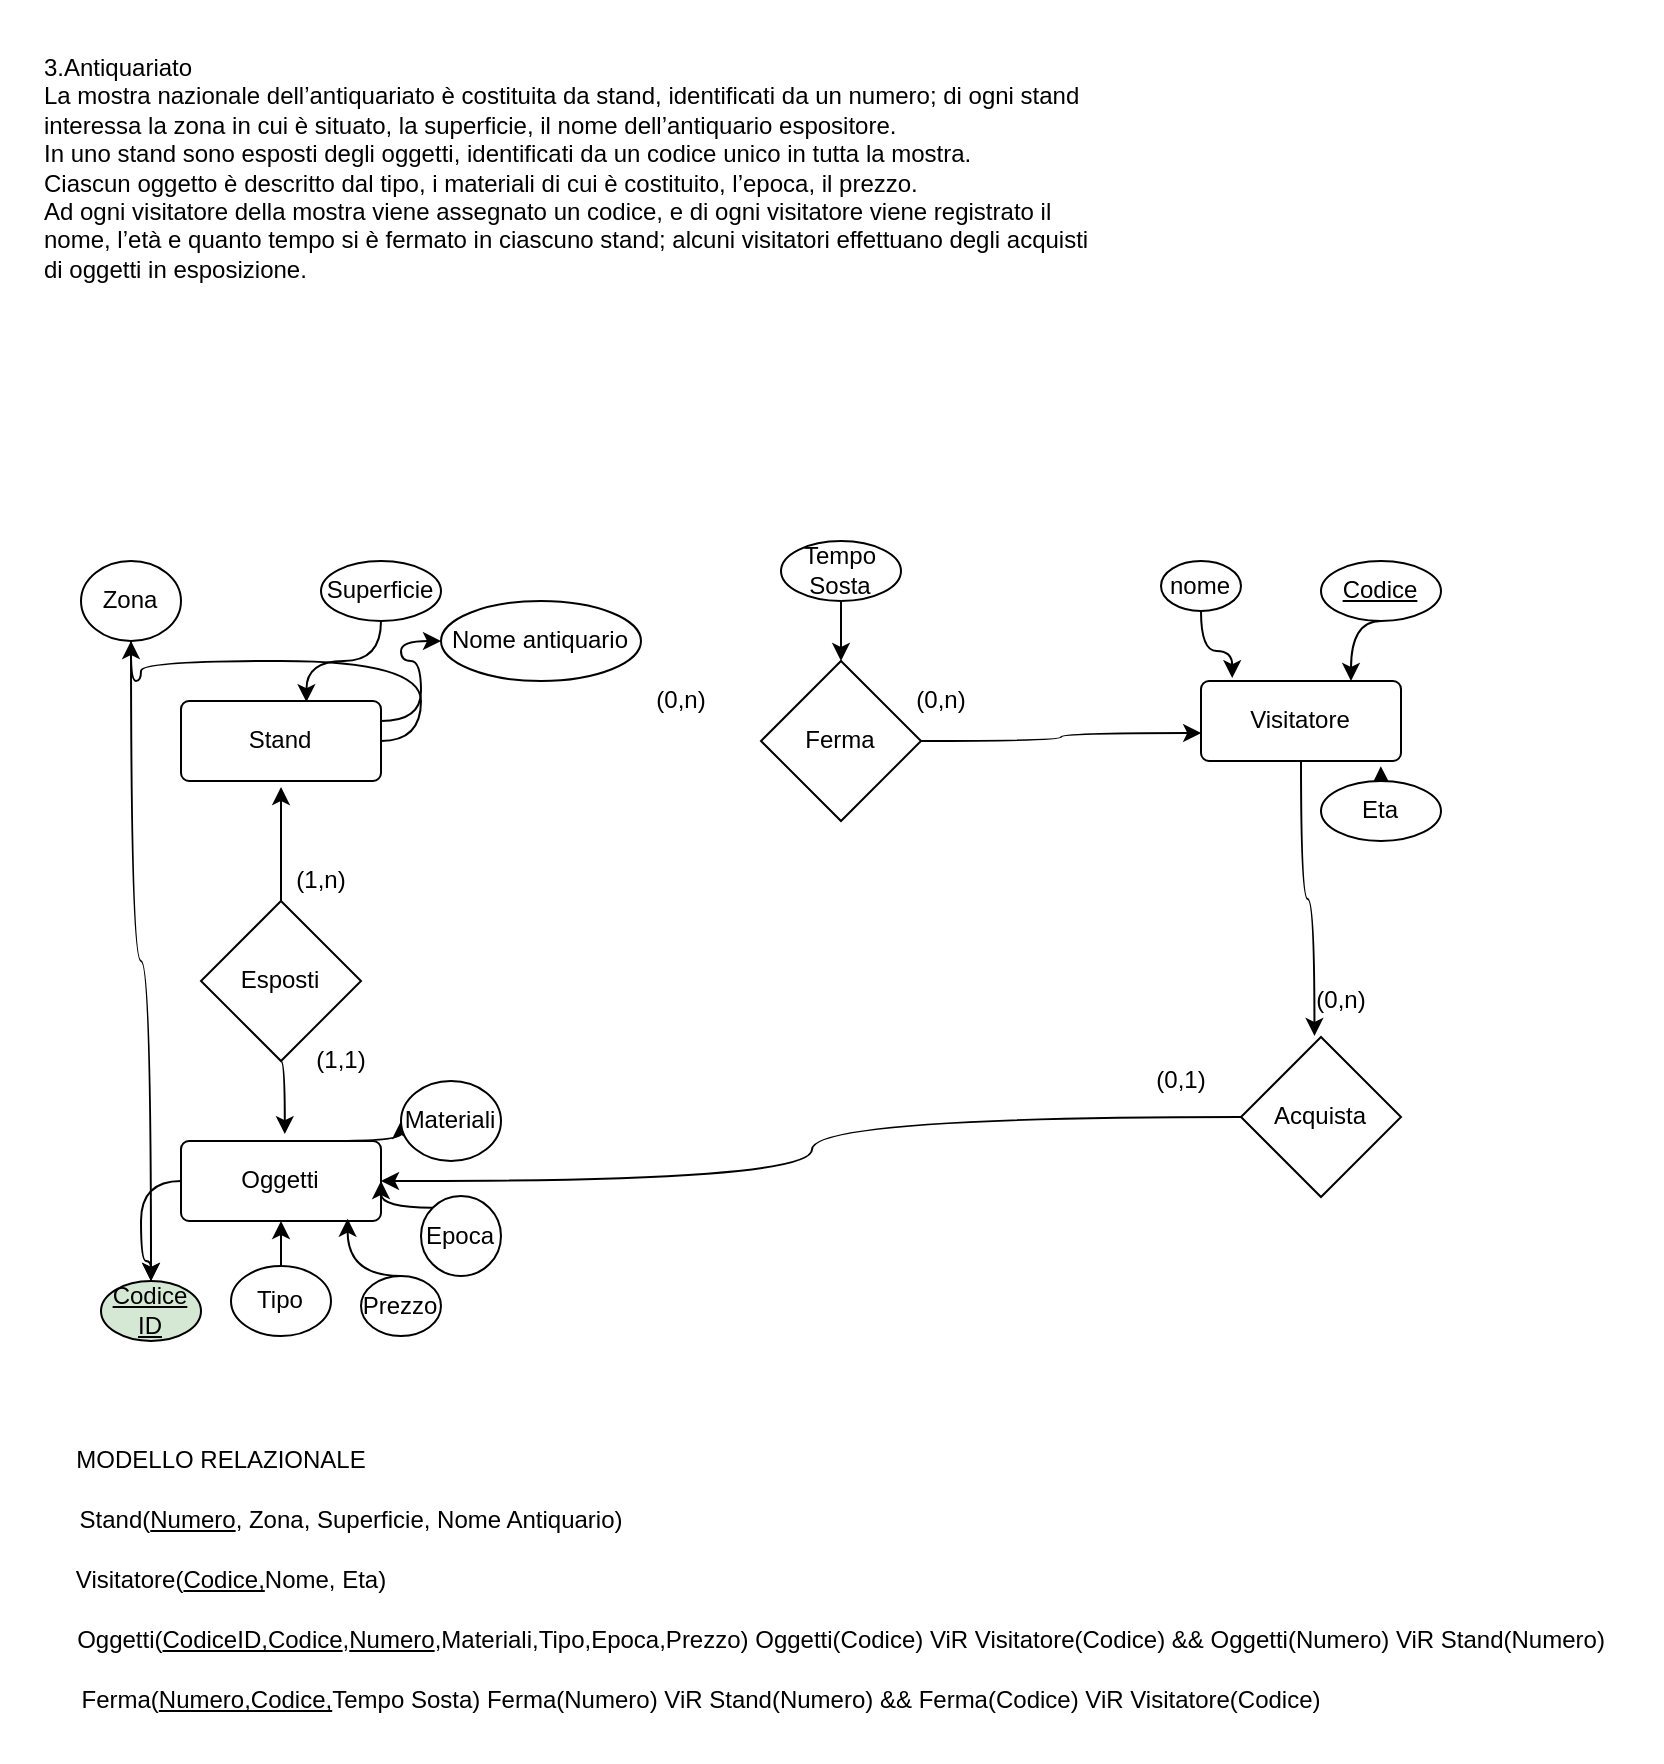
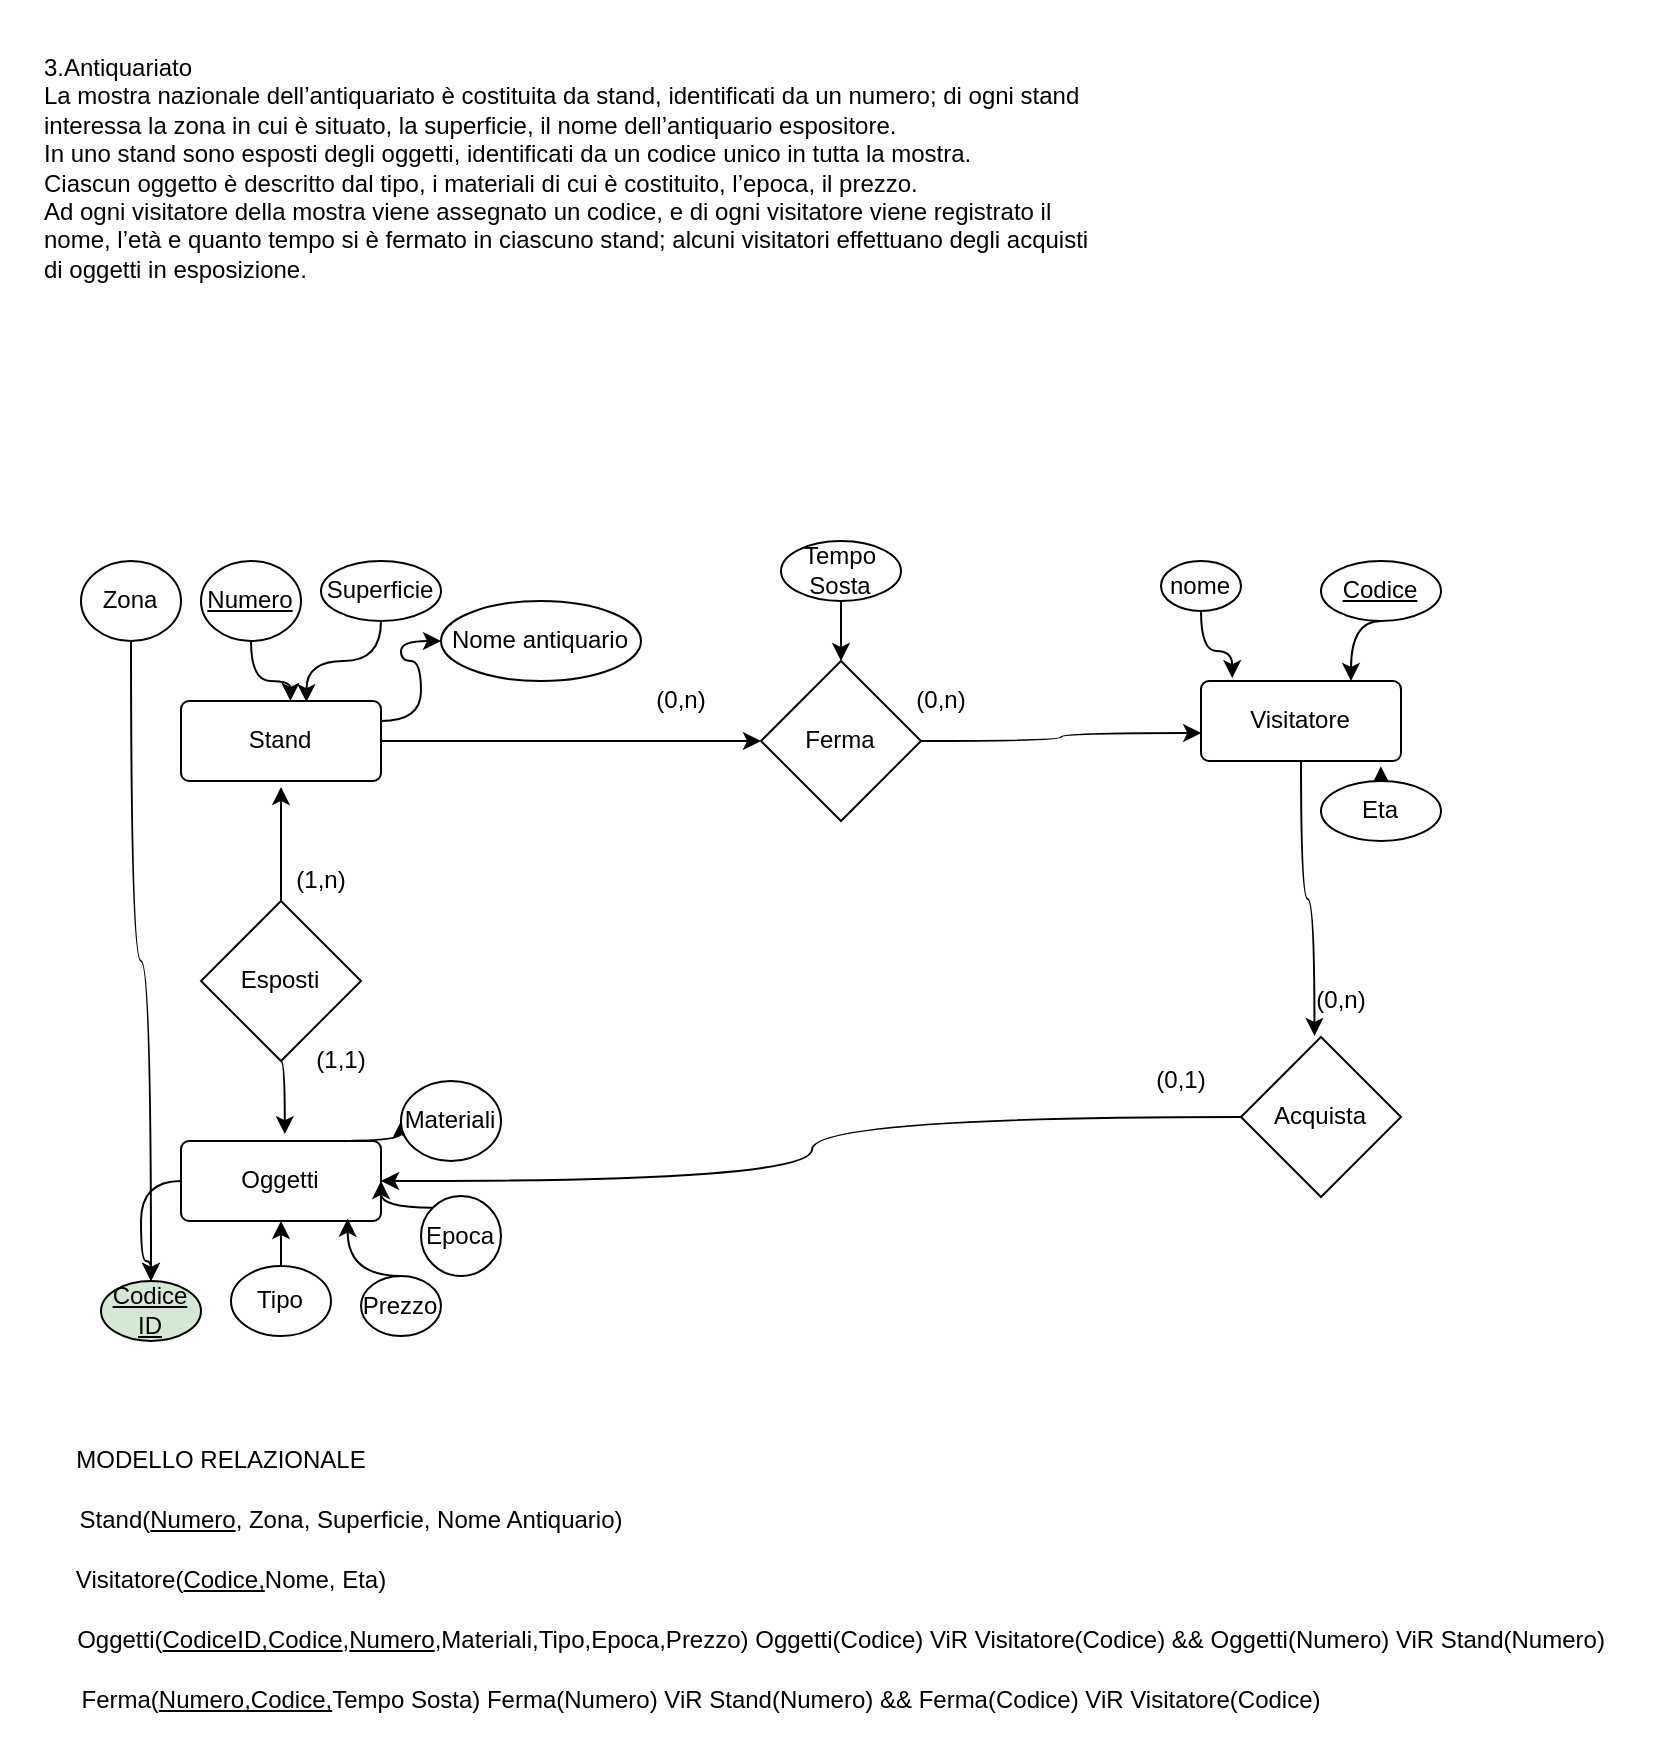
none -> (251, 601)
(224, 662) -> (567, 741)
none -> (257, 673)
